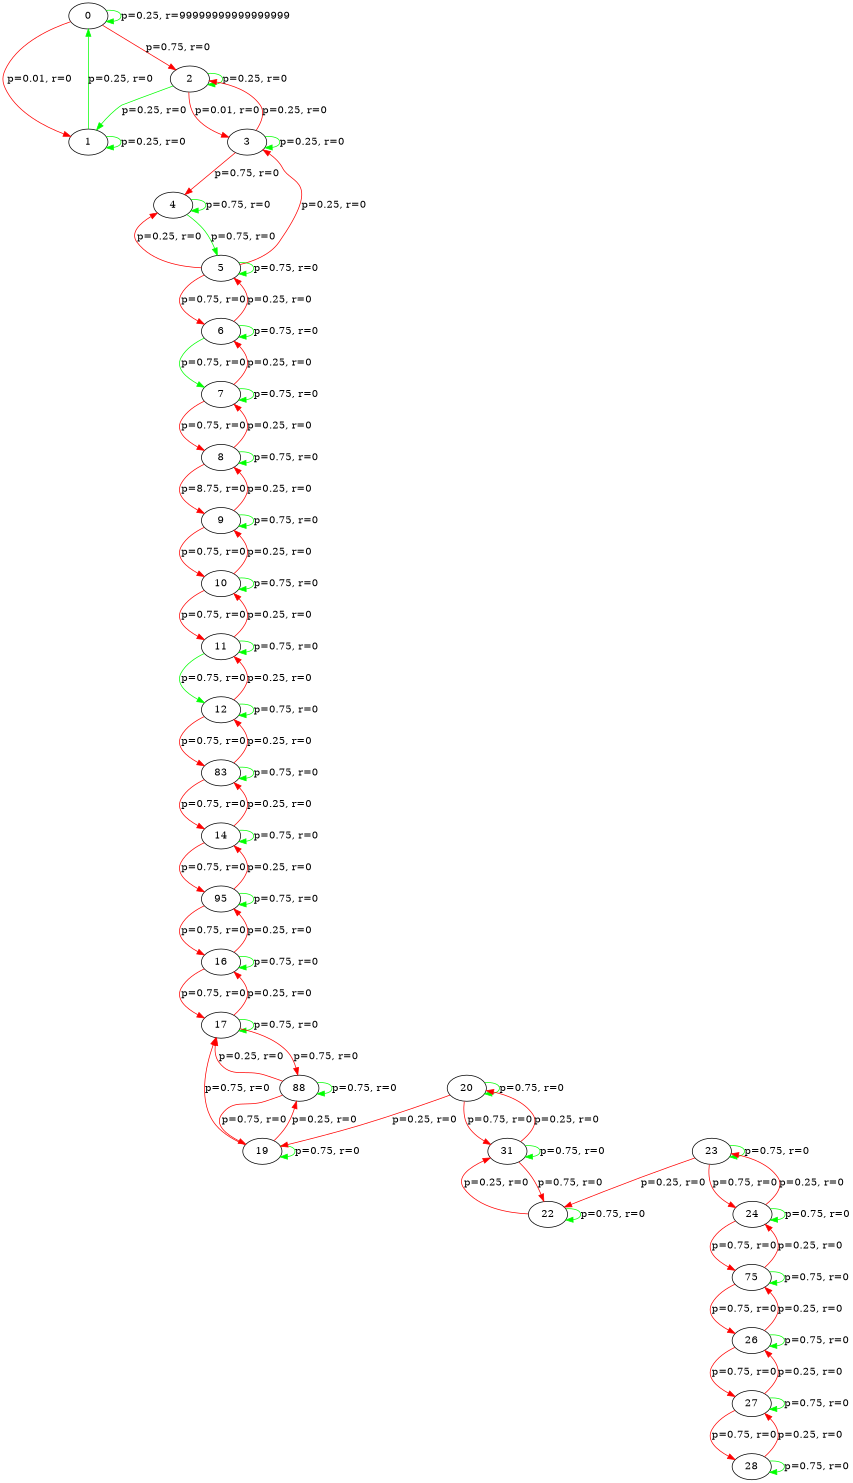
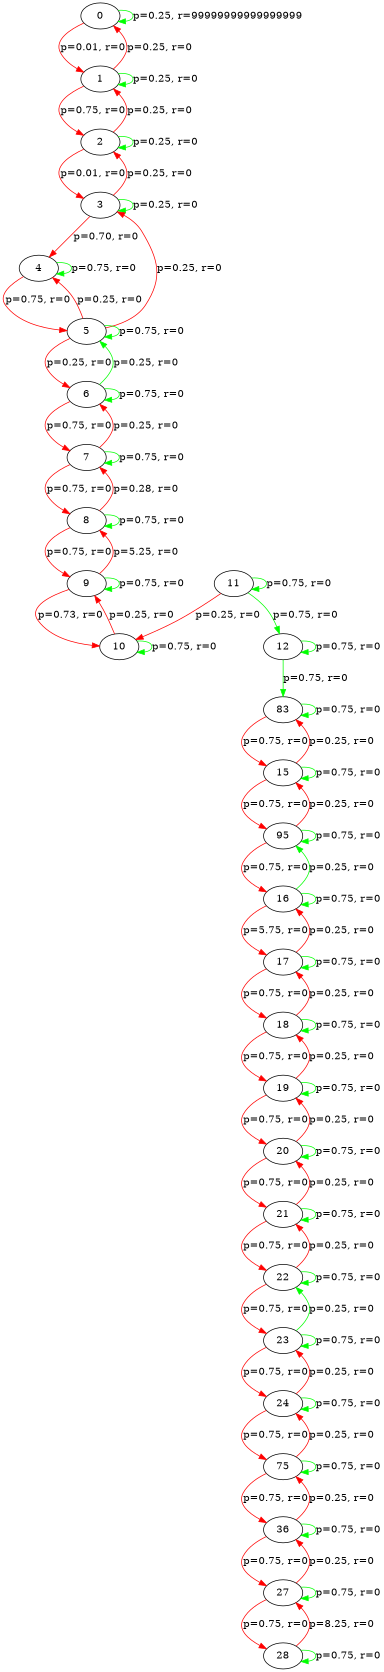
(136, 46) -> (59, 107)
(88, 83) -> (126, 51)
(134, 100) -> (126, 114)
(247, 174) -> (106, 237)
(203, 229) -> (14, 313)
(214, 300) -> (79, 363)
(247, 304) -> (113, 367)
(180, 359) -> (46, 422)
(280, 426) -> (146, 489)
(214, 489) -> (79, 552)
(280, 489) -> (146, 552)
(214, 552) -> (71, 615)
(180, 612) -> none
(247, 682) -> none
(180, 738) -> (283, 675)
(247, 745) -> none
(221, 836) -> (283, 773)
(247, 934) -> (309, 871)
(214, 994) -> (276, 931)
(299, 1088) -> (283, 1025)
(206, 1103) -> (242, 1116)
(507, 1151) -> (283, 1214)
(633, 1180) -> (309, 1313)
none -> (242, 1306)
(752, 1341) -> (283, 1530)
(810, 1435) -> (342, 1624)
